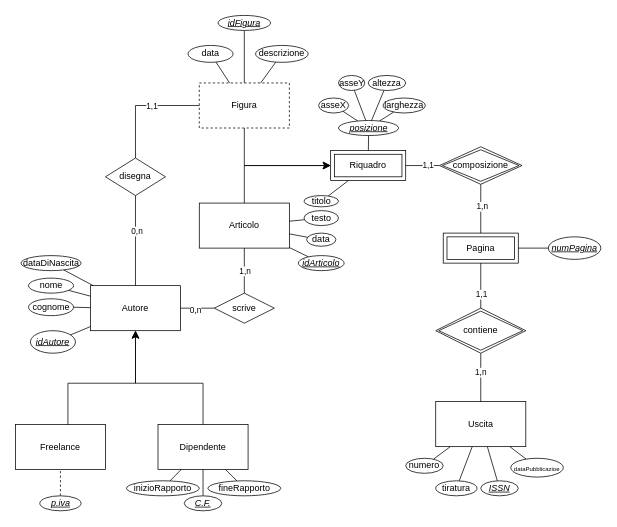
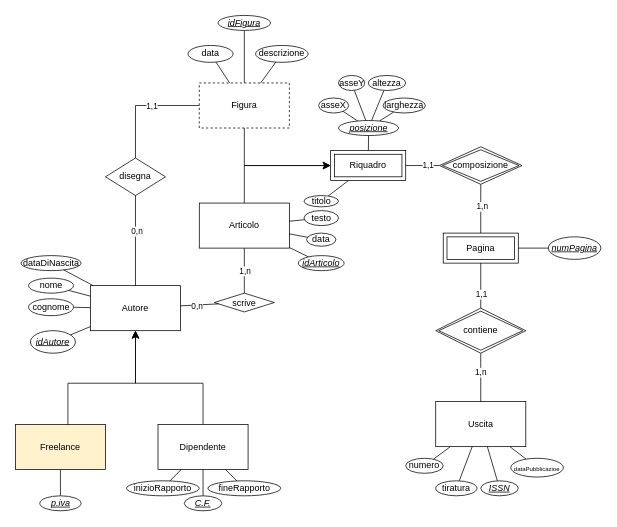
(244, 308) -> (244, 302)
(60, 447) -> (60, 447)
(60, 482) -> (60, 482)
